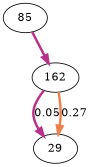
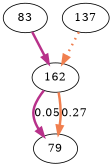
(25, 18) -> (25, 18)
none -> (86, 18)
(56, 149) -> (56, 149)
